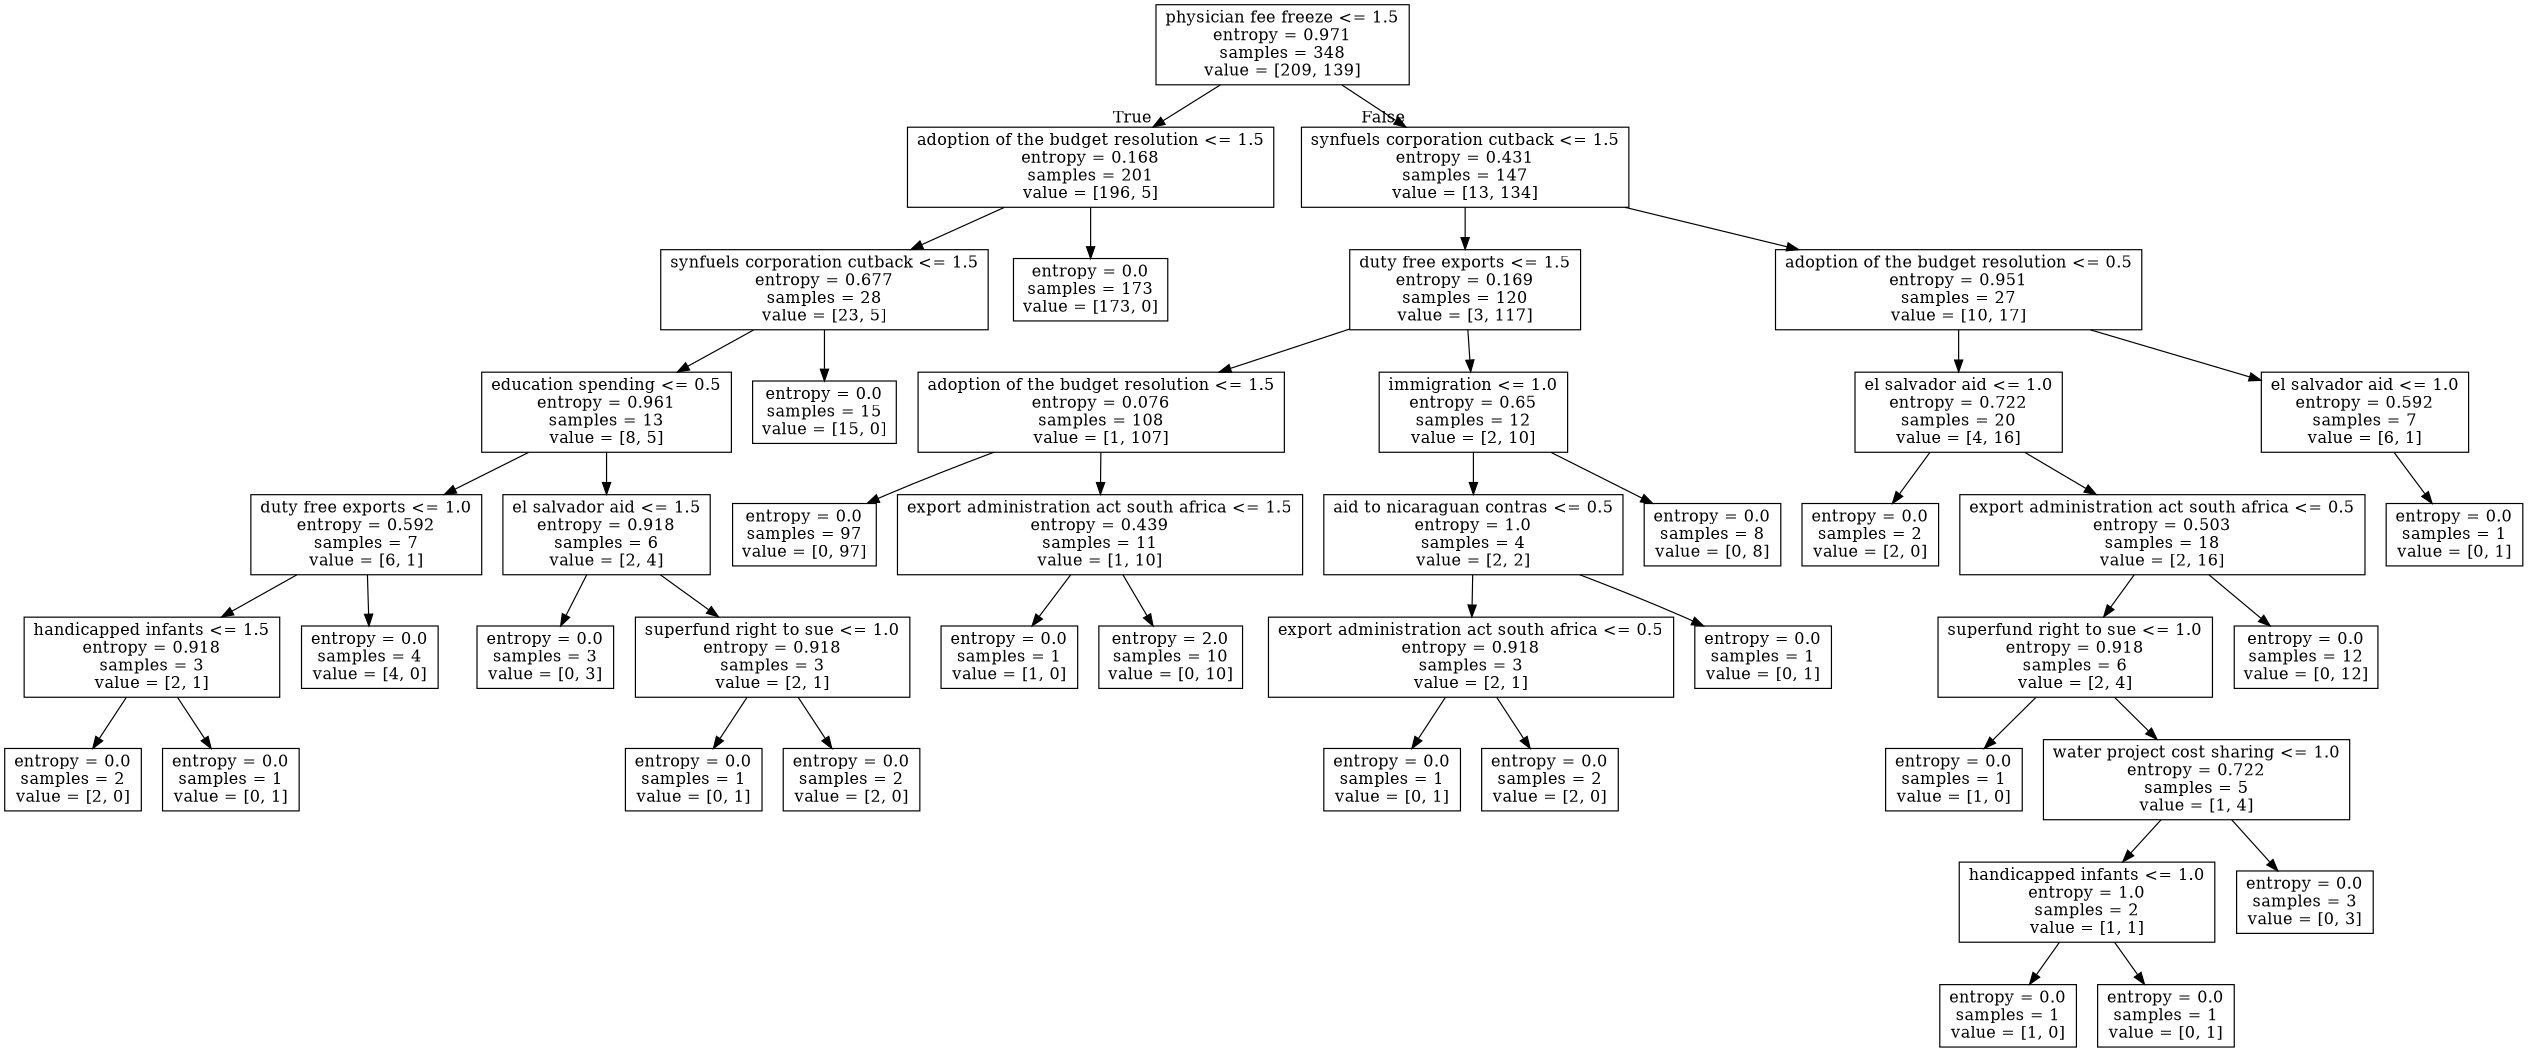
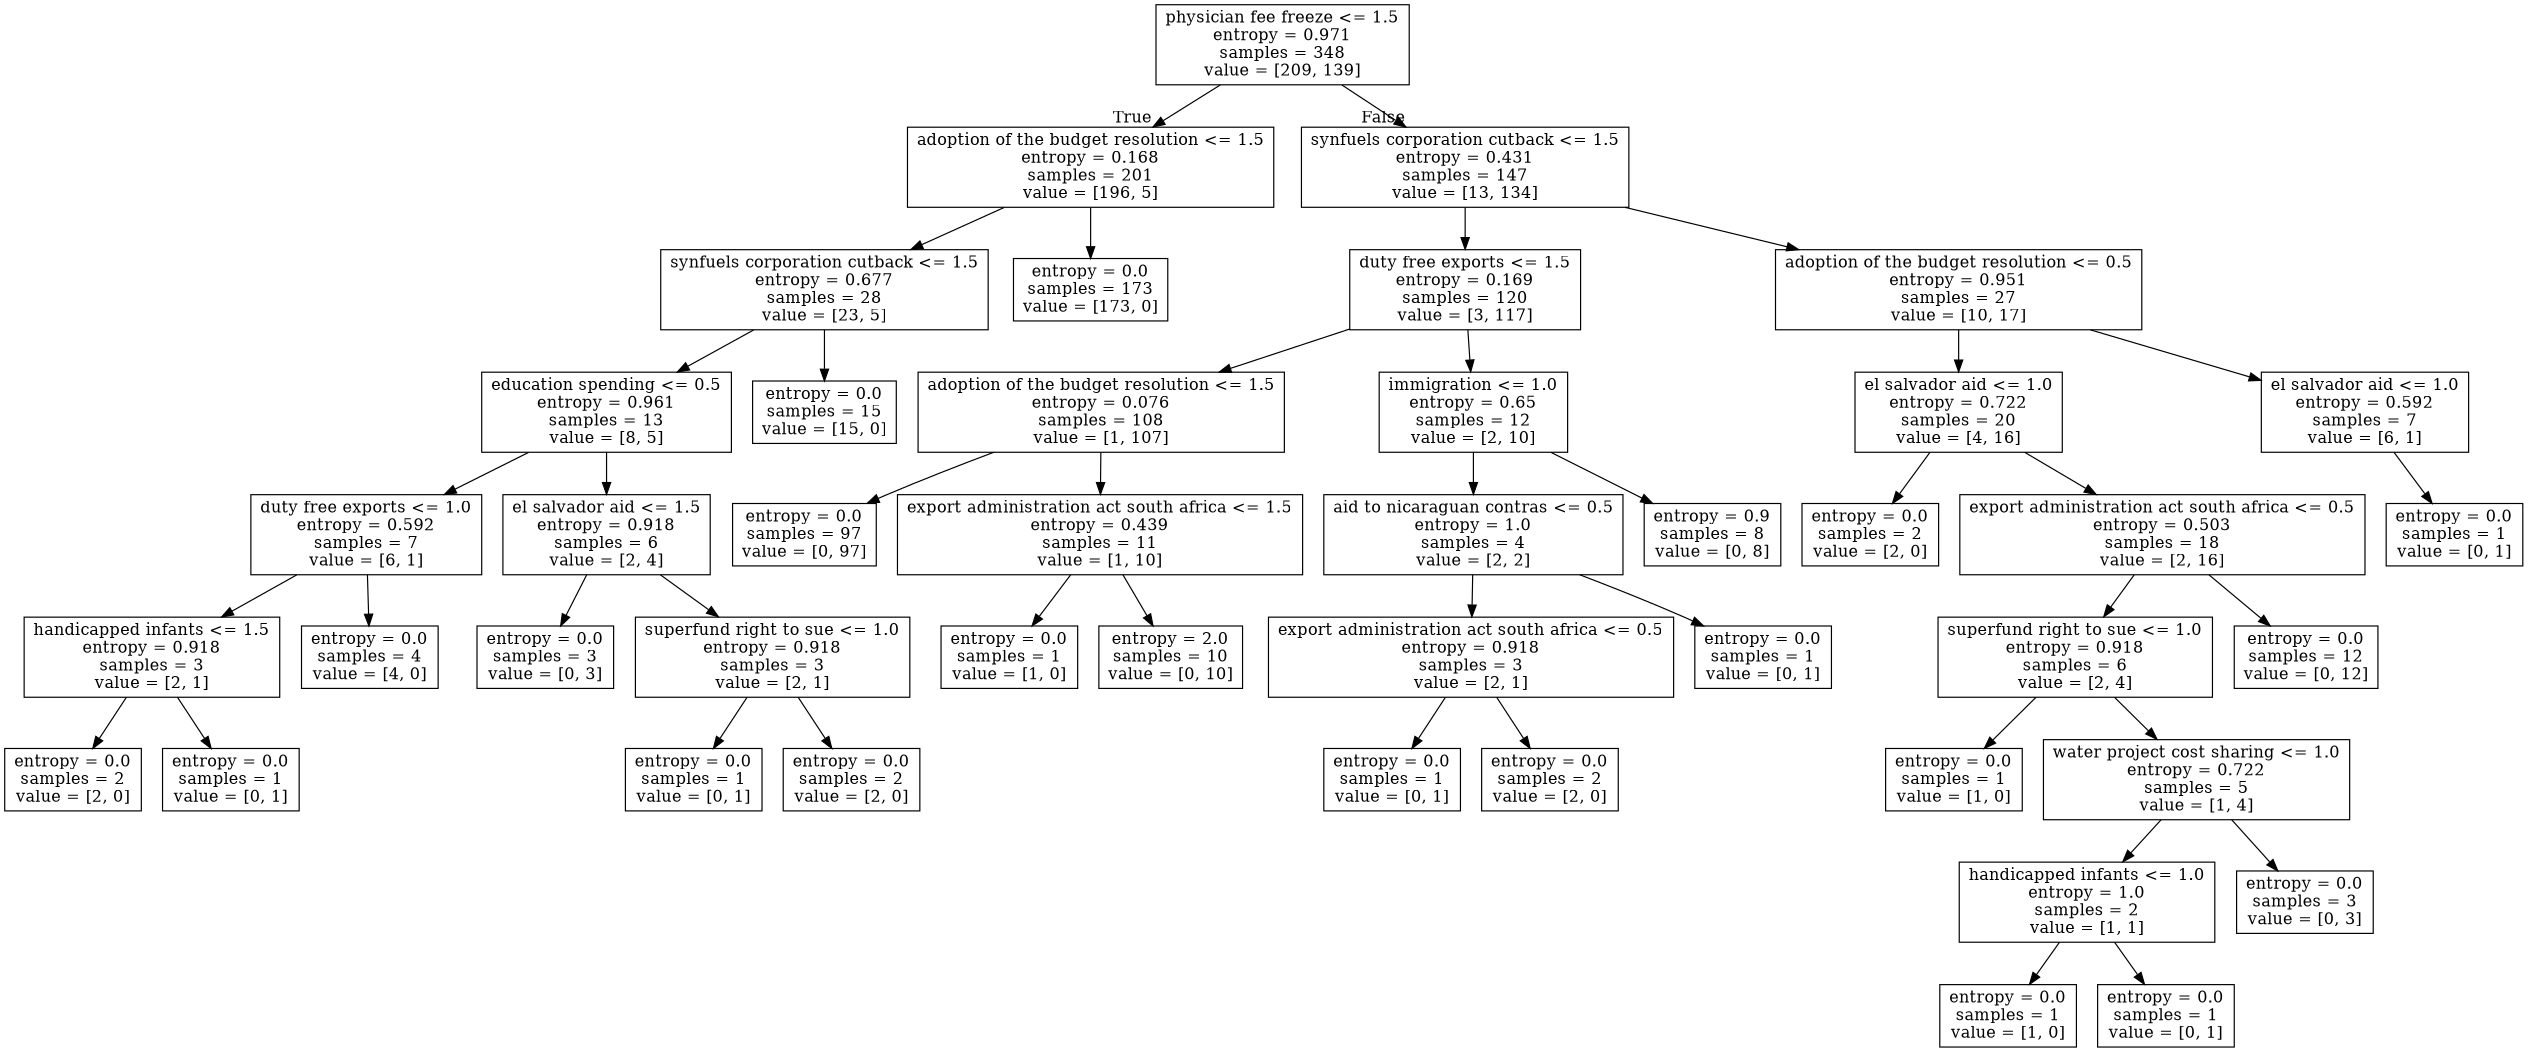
(1712, 535) -> (1712, 535)
